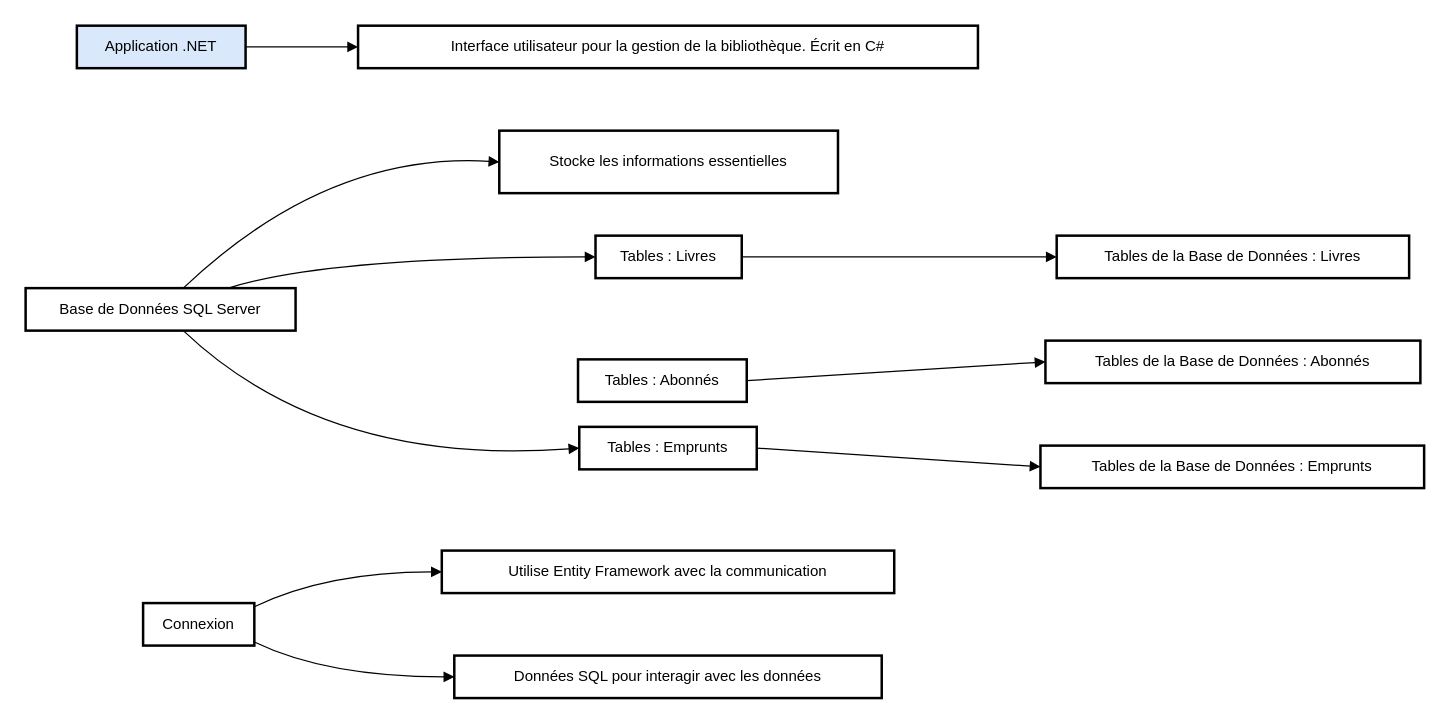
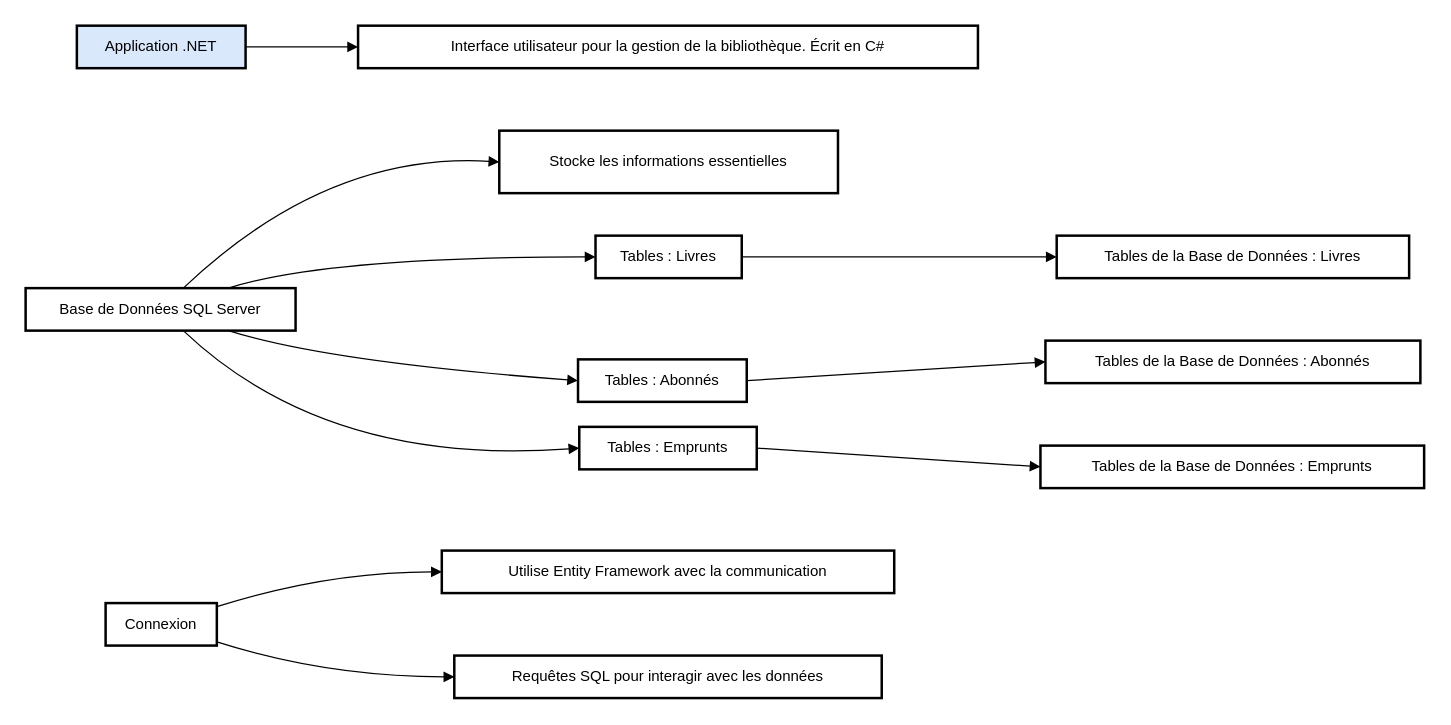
none -> (399, 363)
(199, 624) -> (161, 624)
(668, 677) -> (668, 677)
